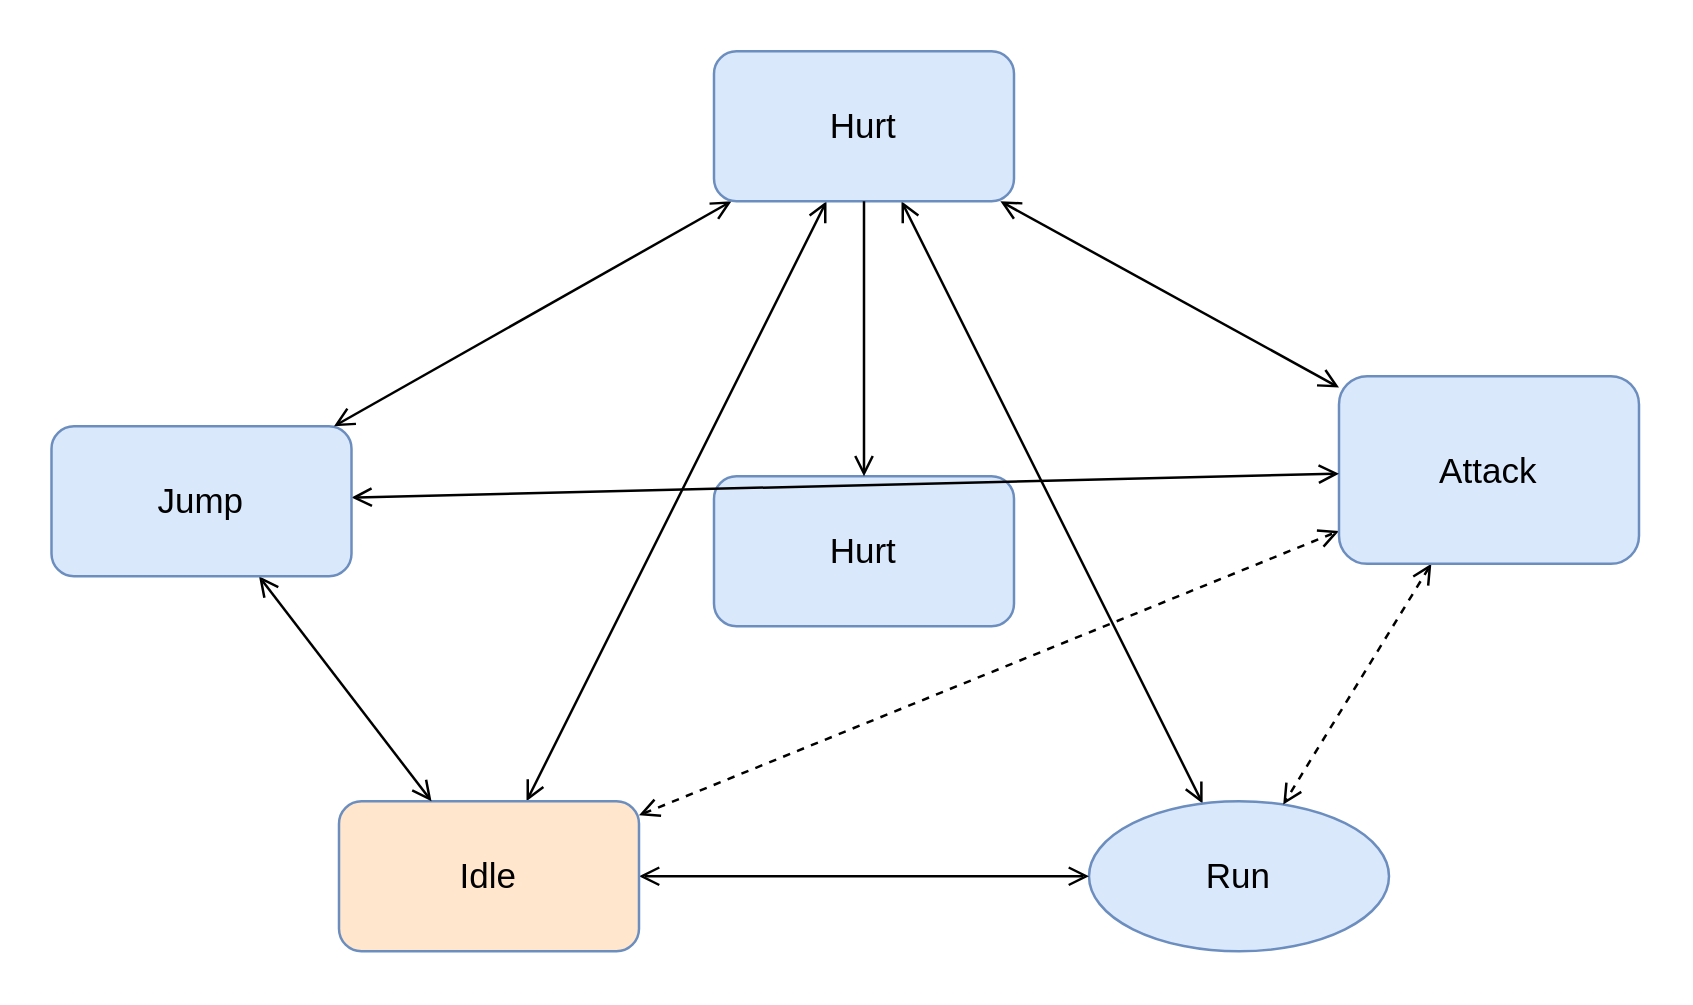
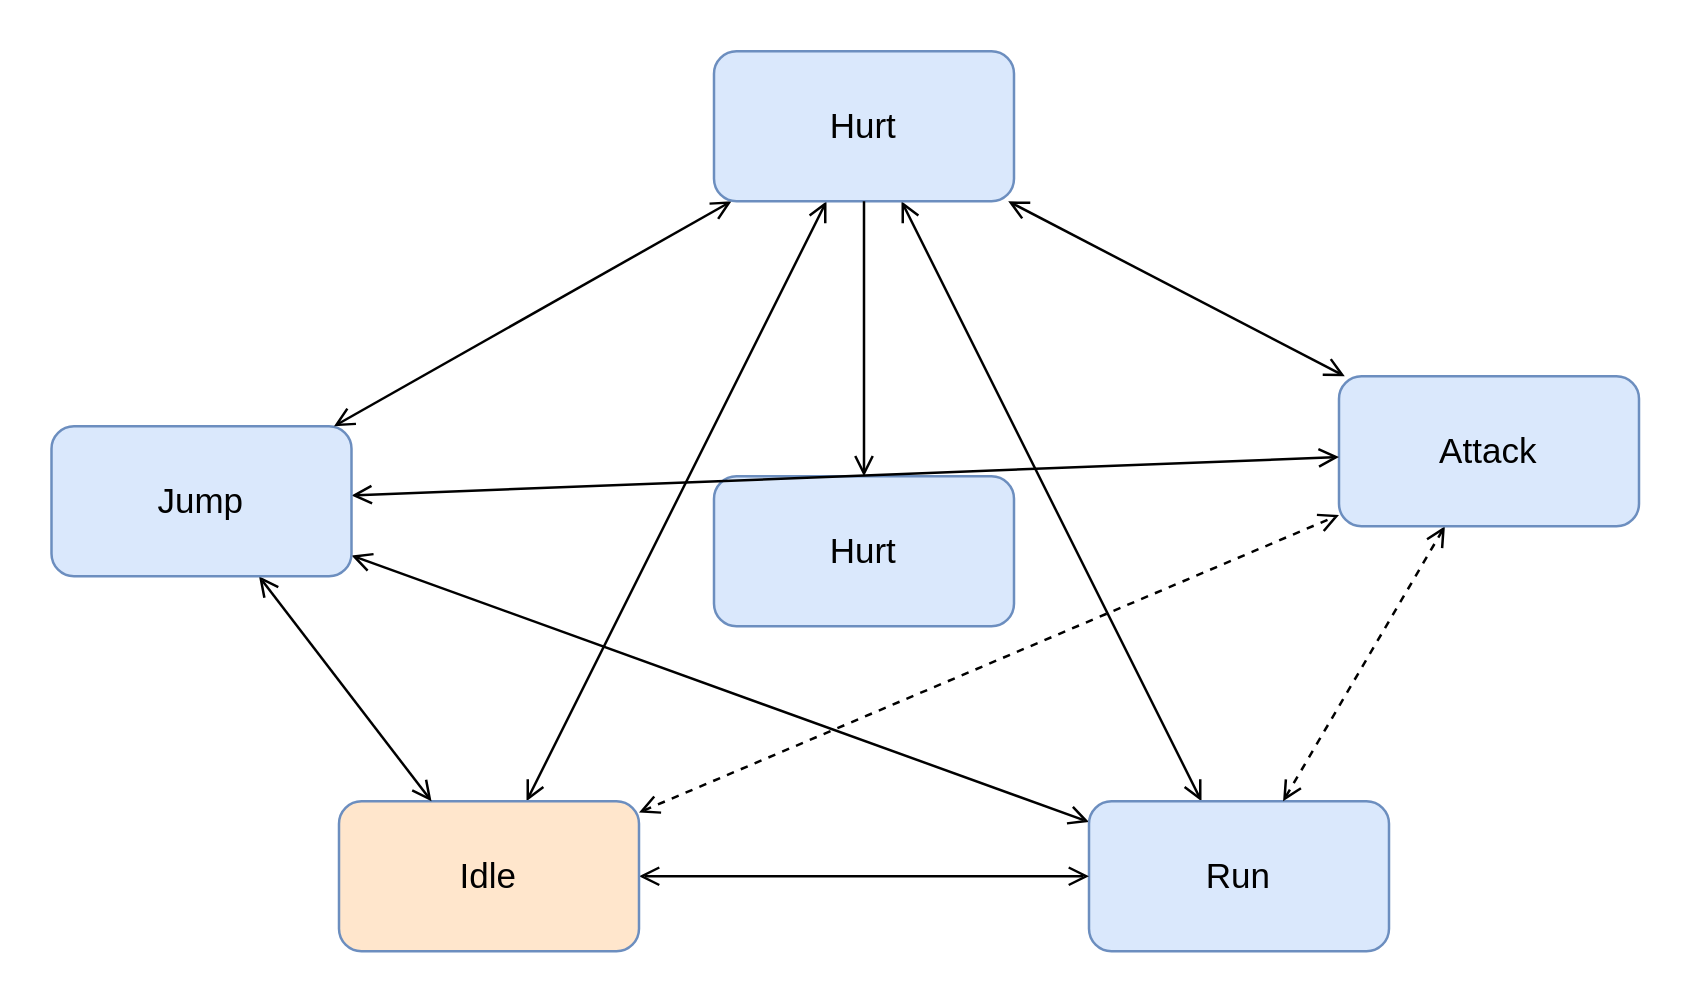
(1489, 470) -> (1489, 451)
none -> (478, 601)
(1239, 876) -> (1239, 876)
